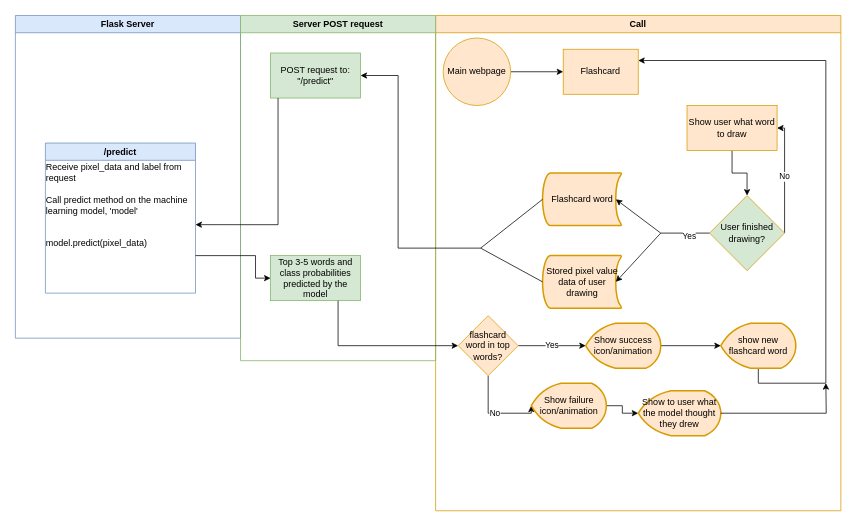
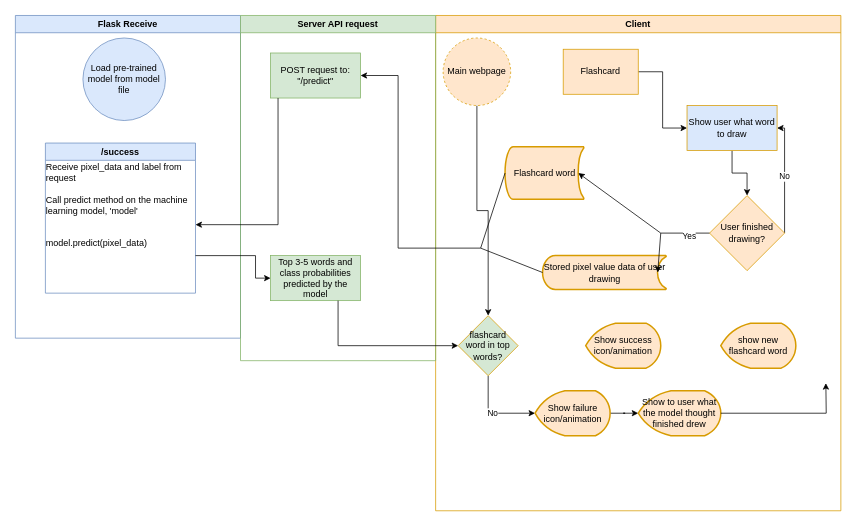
(128, 24) -> (128, 24)
(338, 24) -> (338, 24)
(638, 24) -> (638, 24)
(735, 60) -> none
(477, 72) -> (477, 72)
(534, 72) -> (488, 243)
none -> (124, 79)
none -> (662, 89)
(732, 128) -> (732, 128)
(120, 152) -> (120, 152)
(582, 199) -> (544, 173)
(747, 233) -> (747, 233)
(582, 282) -> (604, 272)
(488, 345) -> (488, 345)
(549, 345) -> none
(687, 345) -> none
(569, 405) -> (572, 413)
(679, 413) -> (679, 413)
